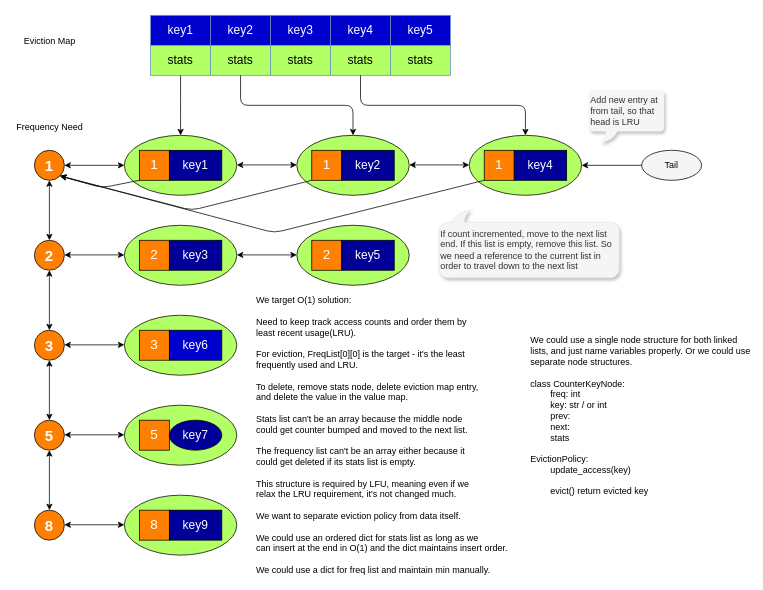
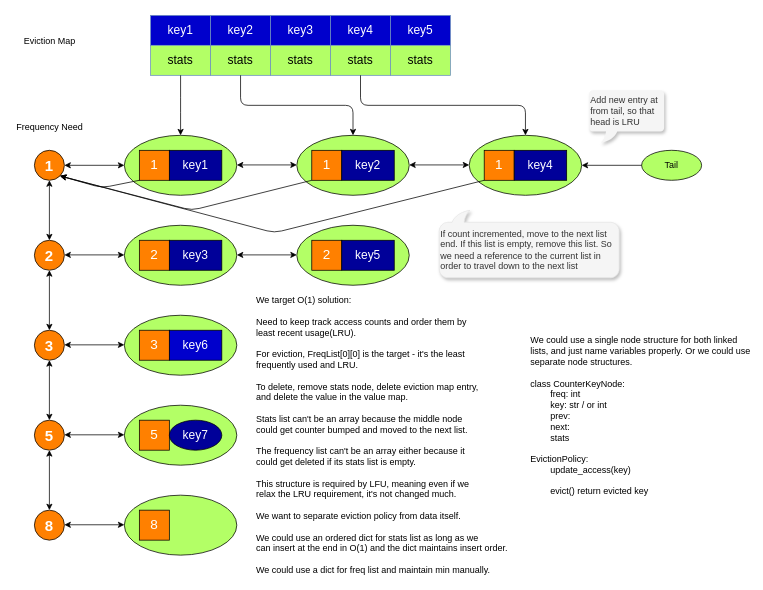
(672, 165) -> (672, 165)
(195, 525) -> none
